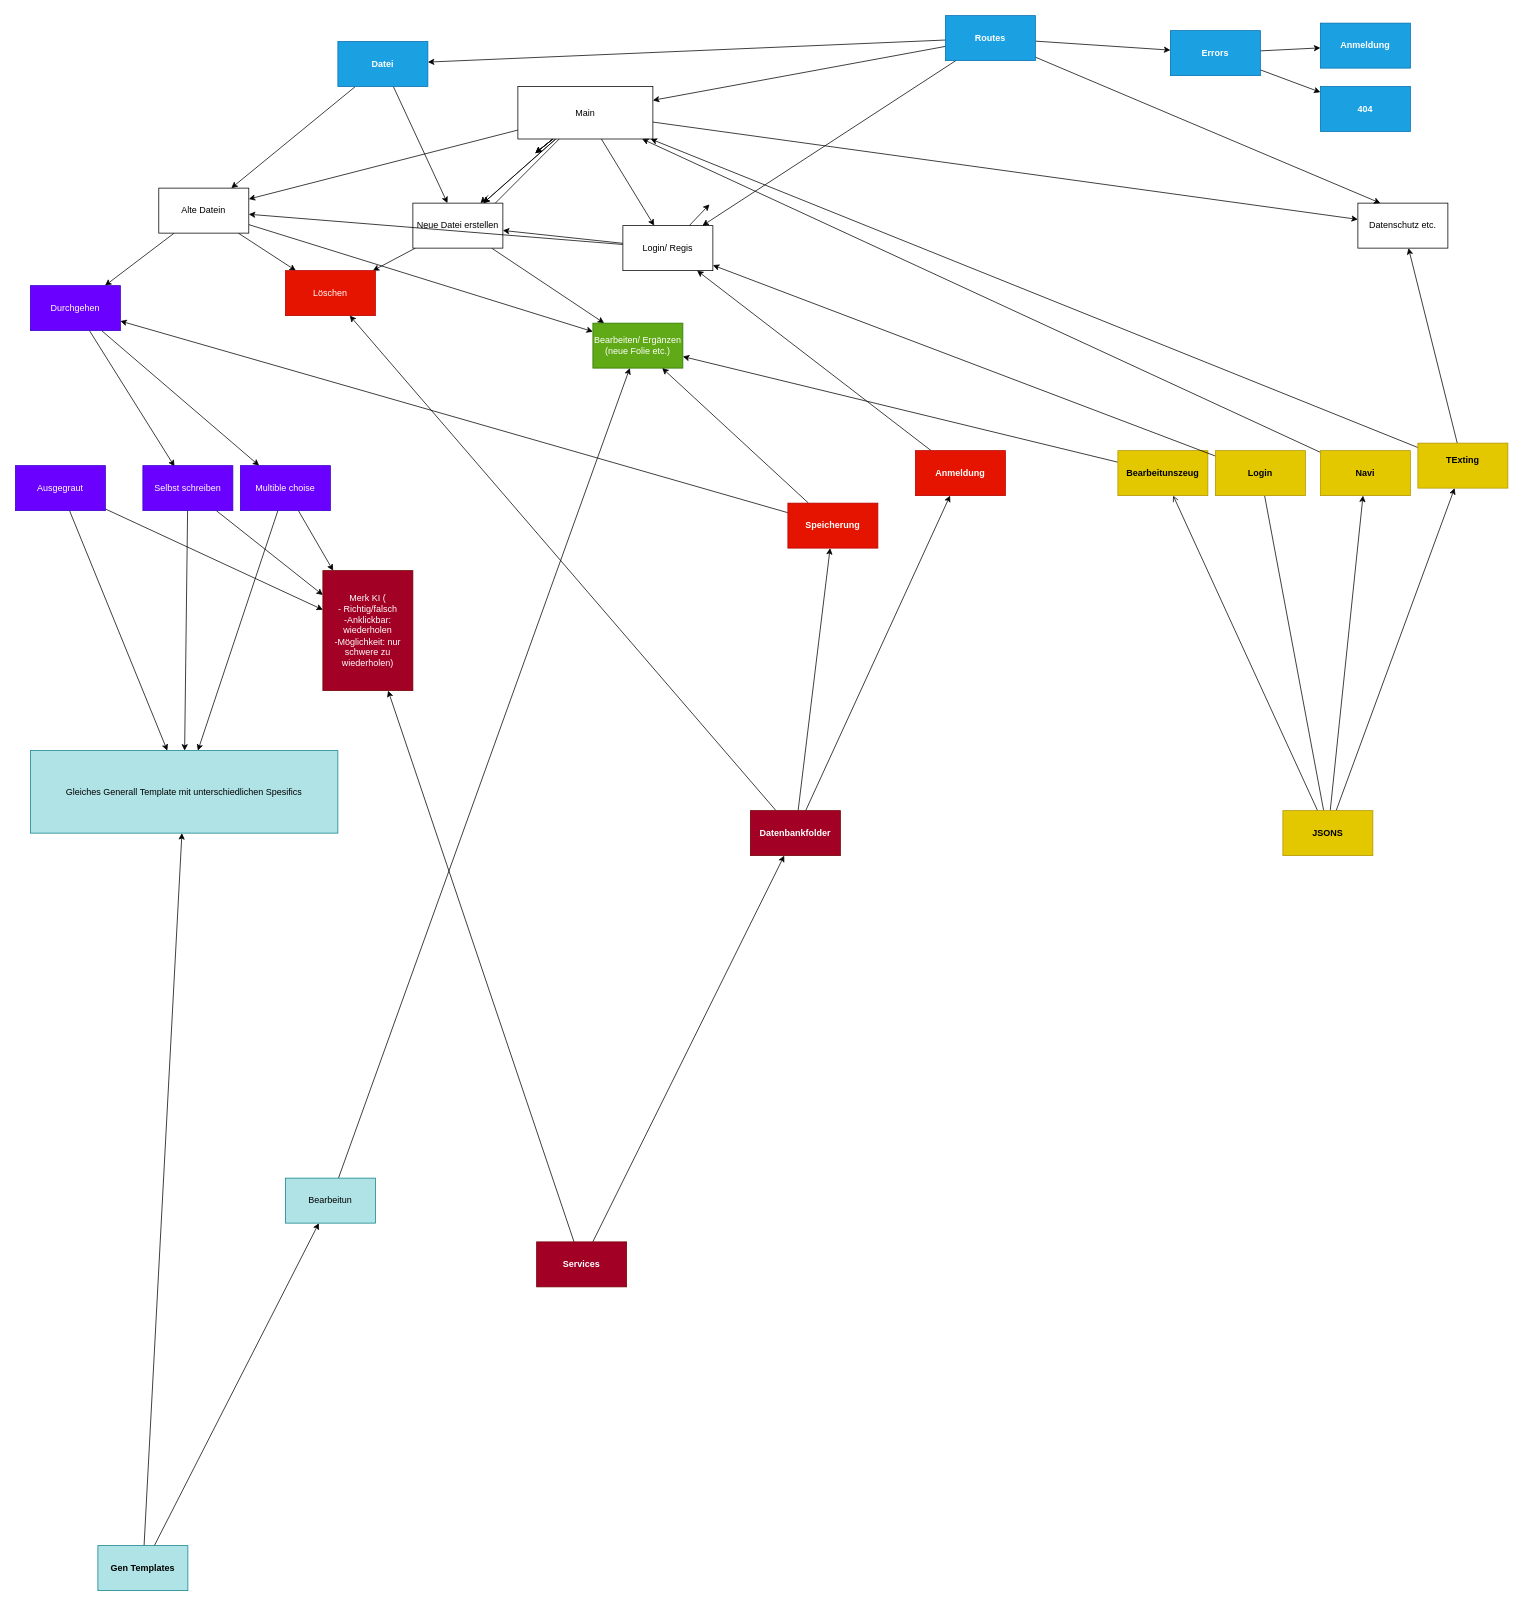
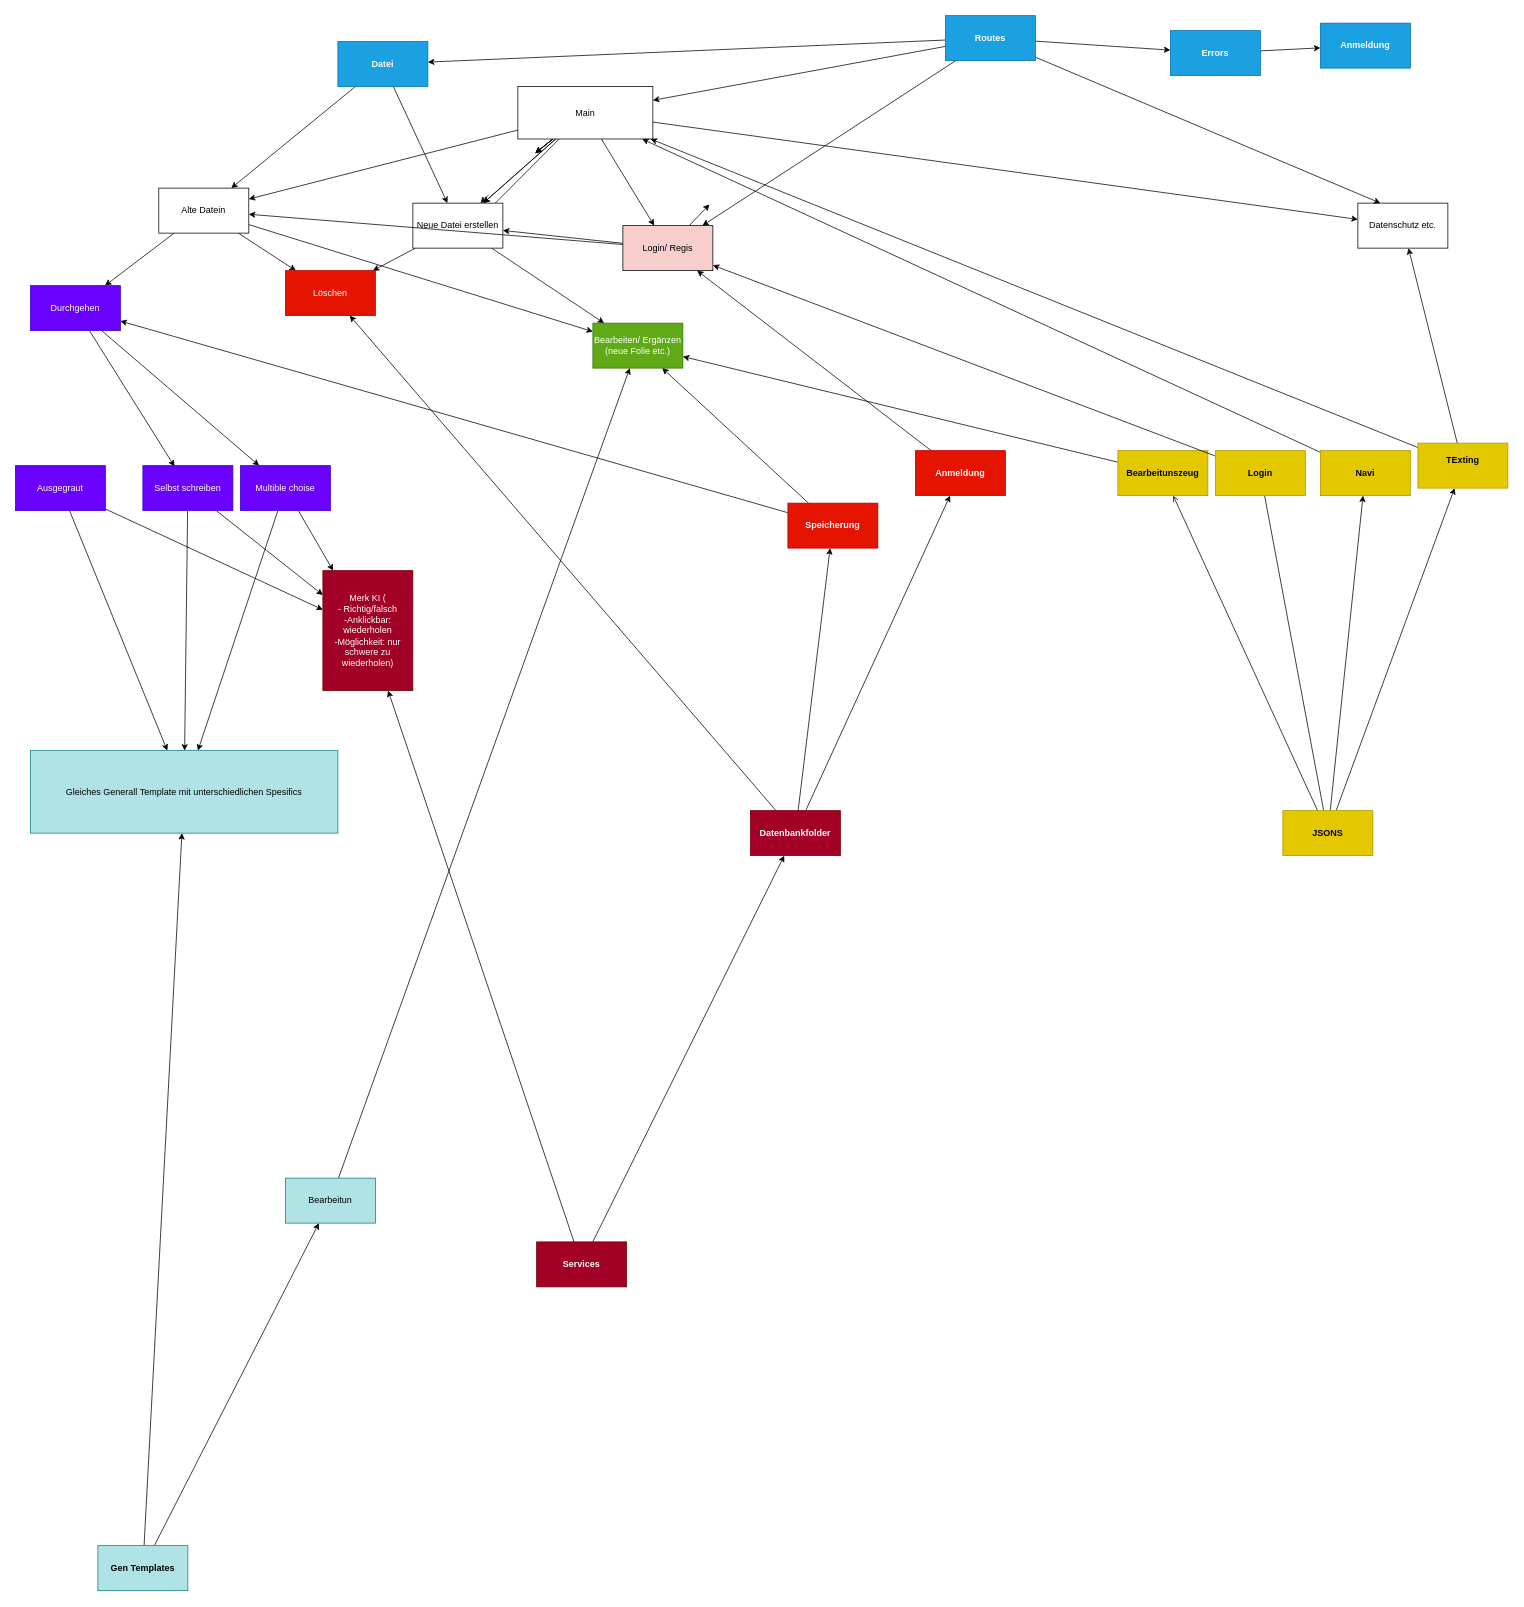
(1288, 80) -> none
(1365, 109) -> none
(668, 248) -> (668, 248)
